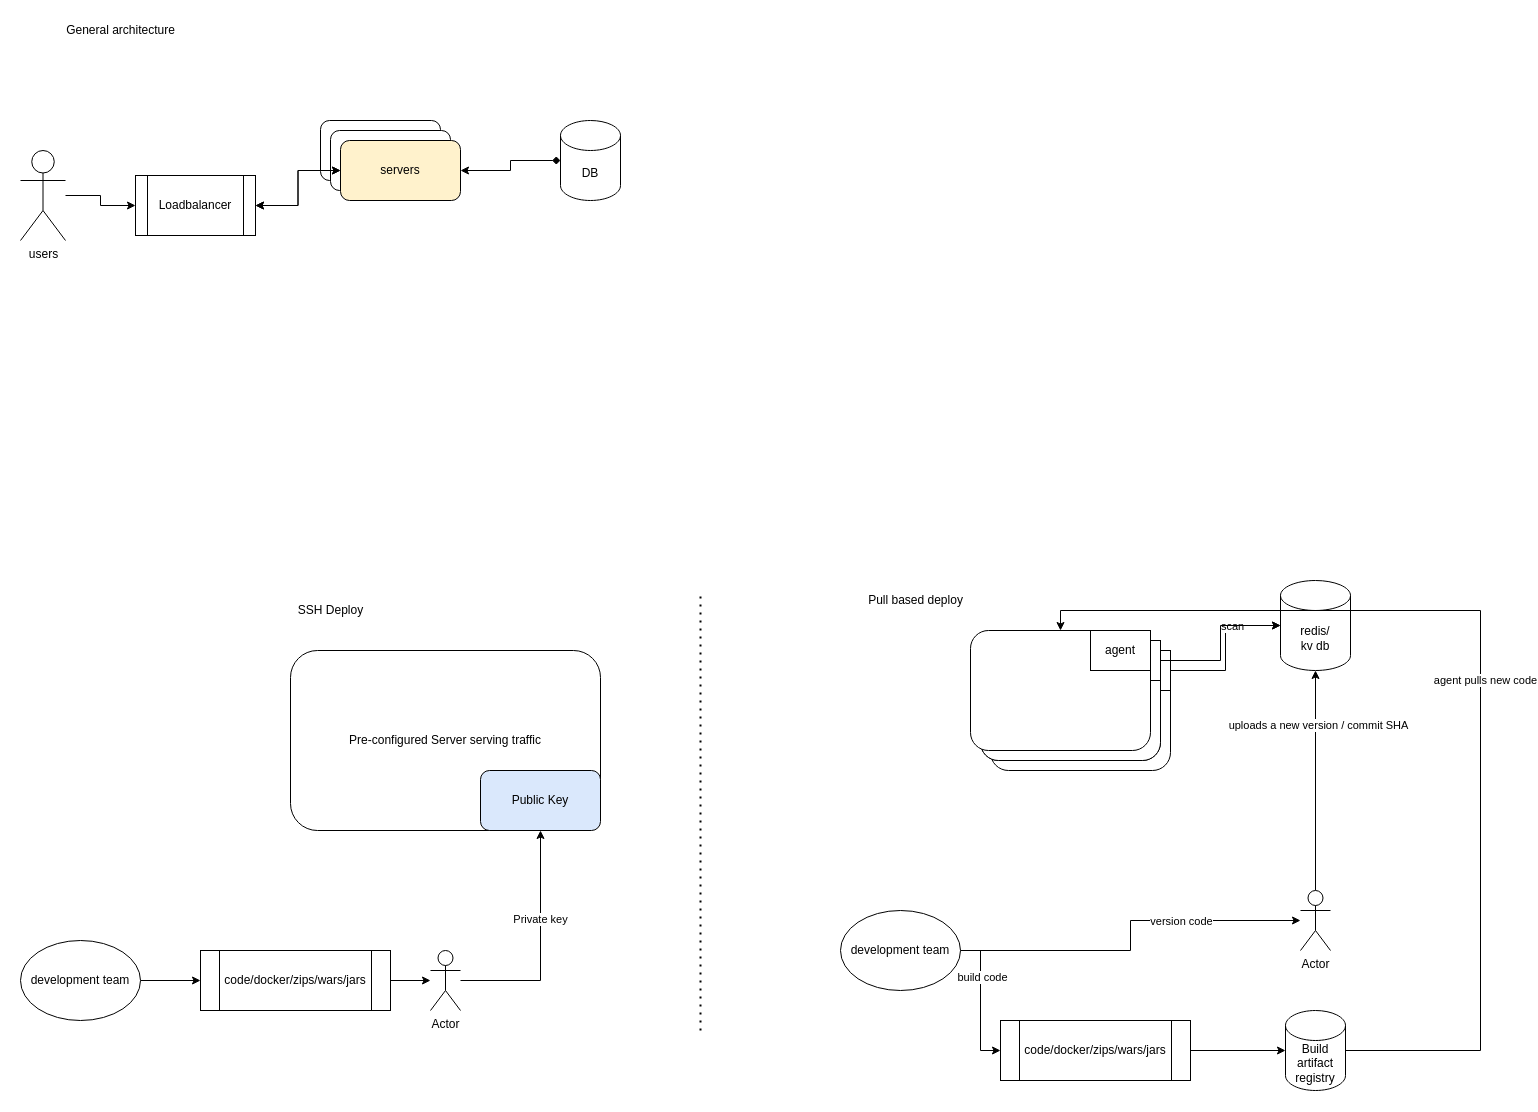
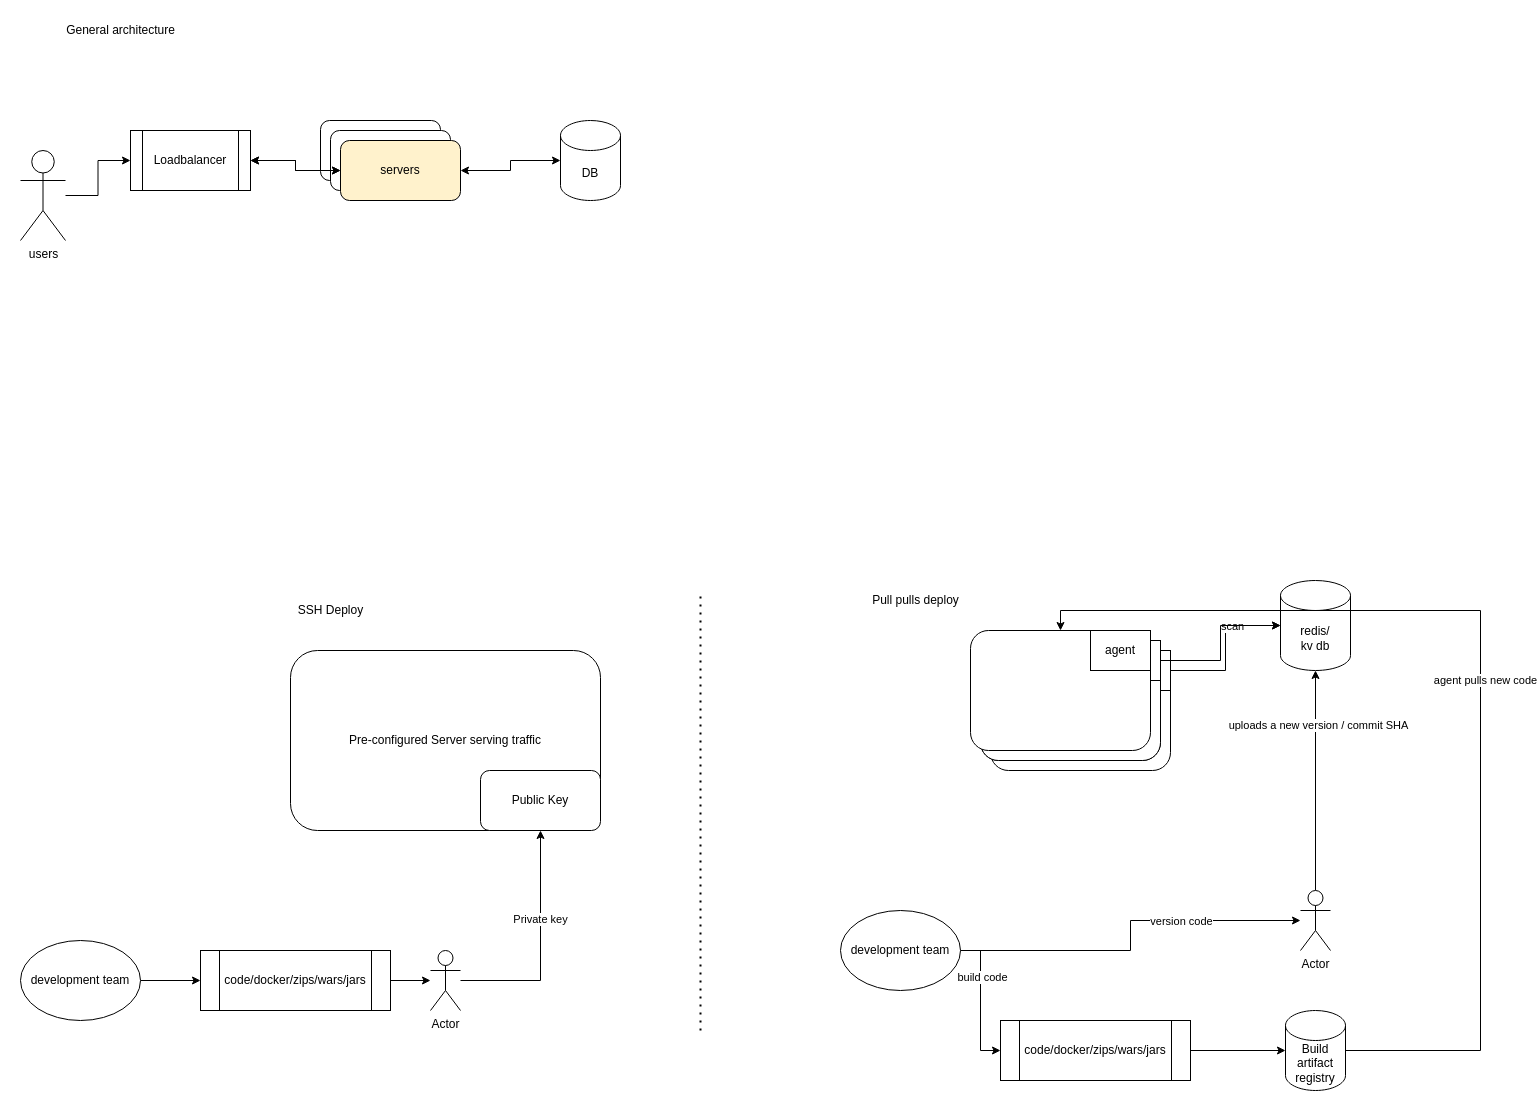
(552, 161) -> (552, 161)
(196, 206) -> (191, 161)
(916, 601) -> (916, 601)
(541, 801) -> (541, 801)
